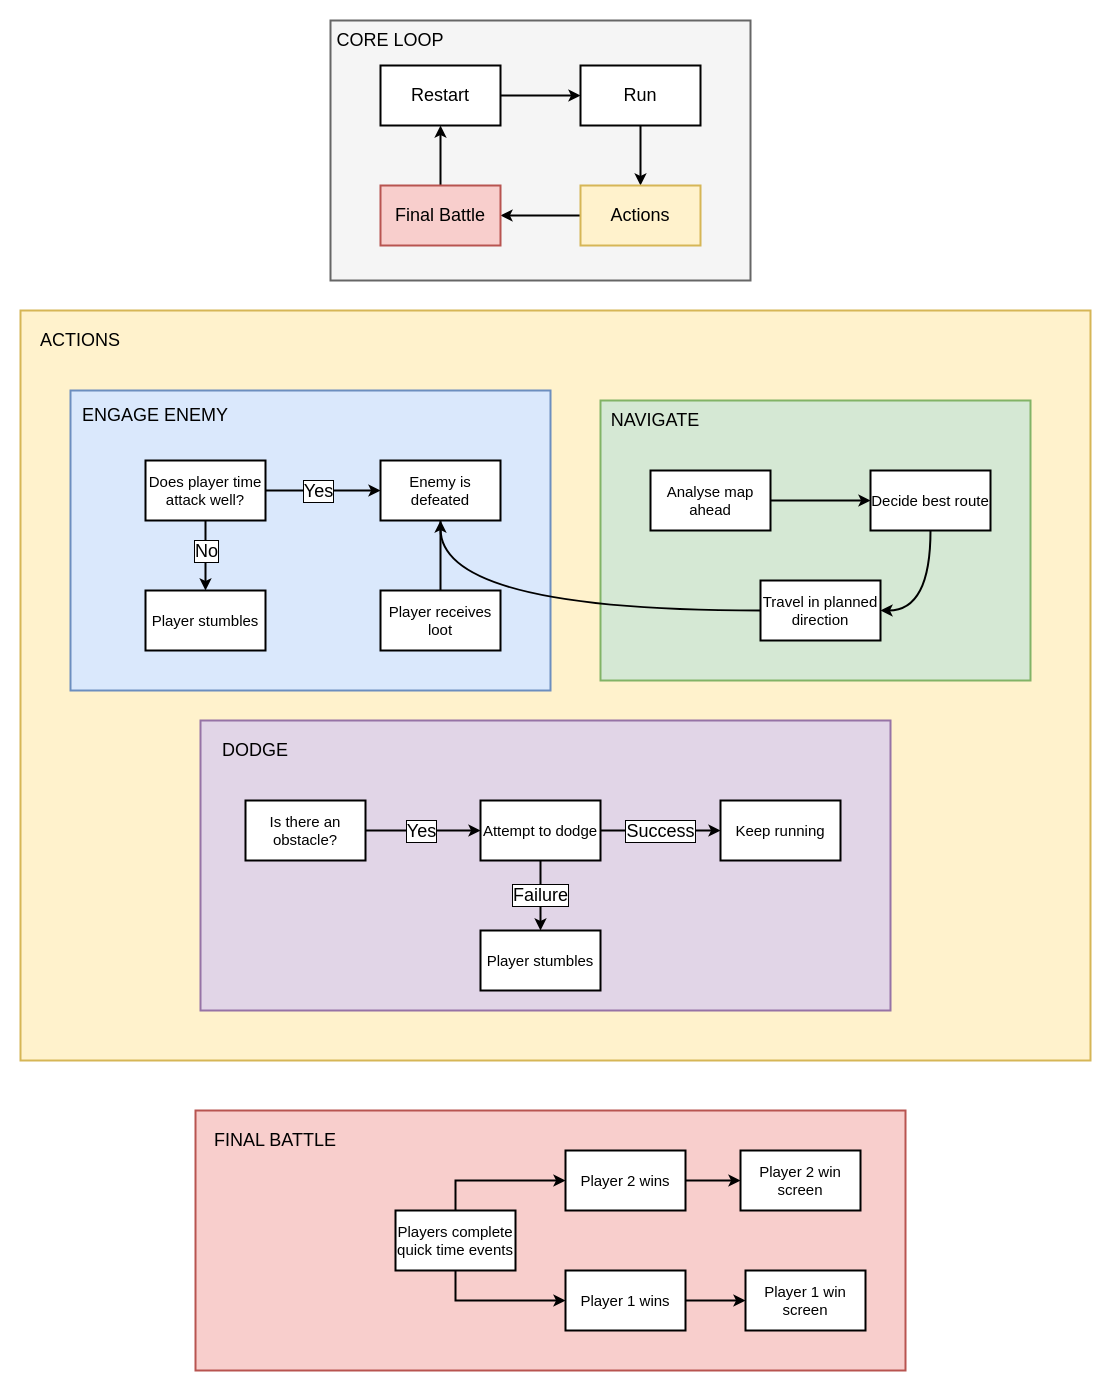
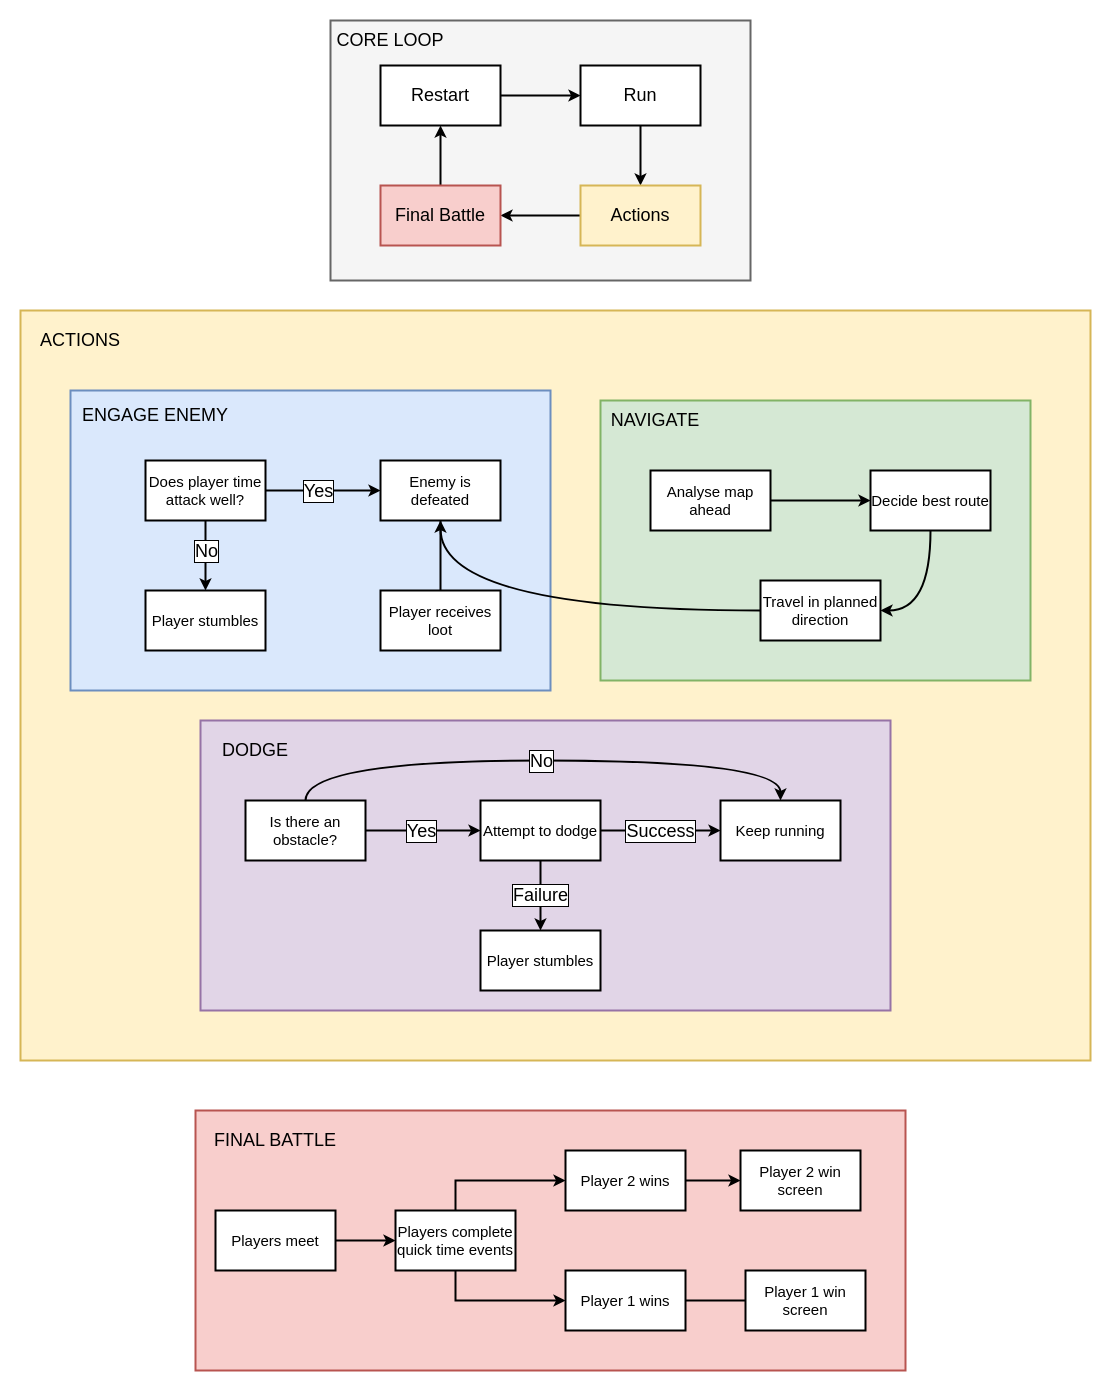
none -> (541, 761)
none -> (276, 1241)
none -> (361, 1241)
(735, 1301) -> (738, 1301)
